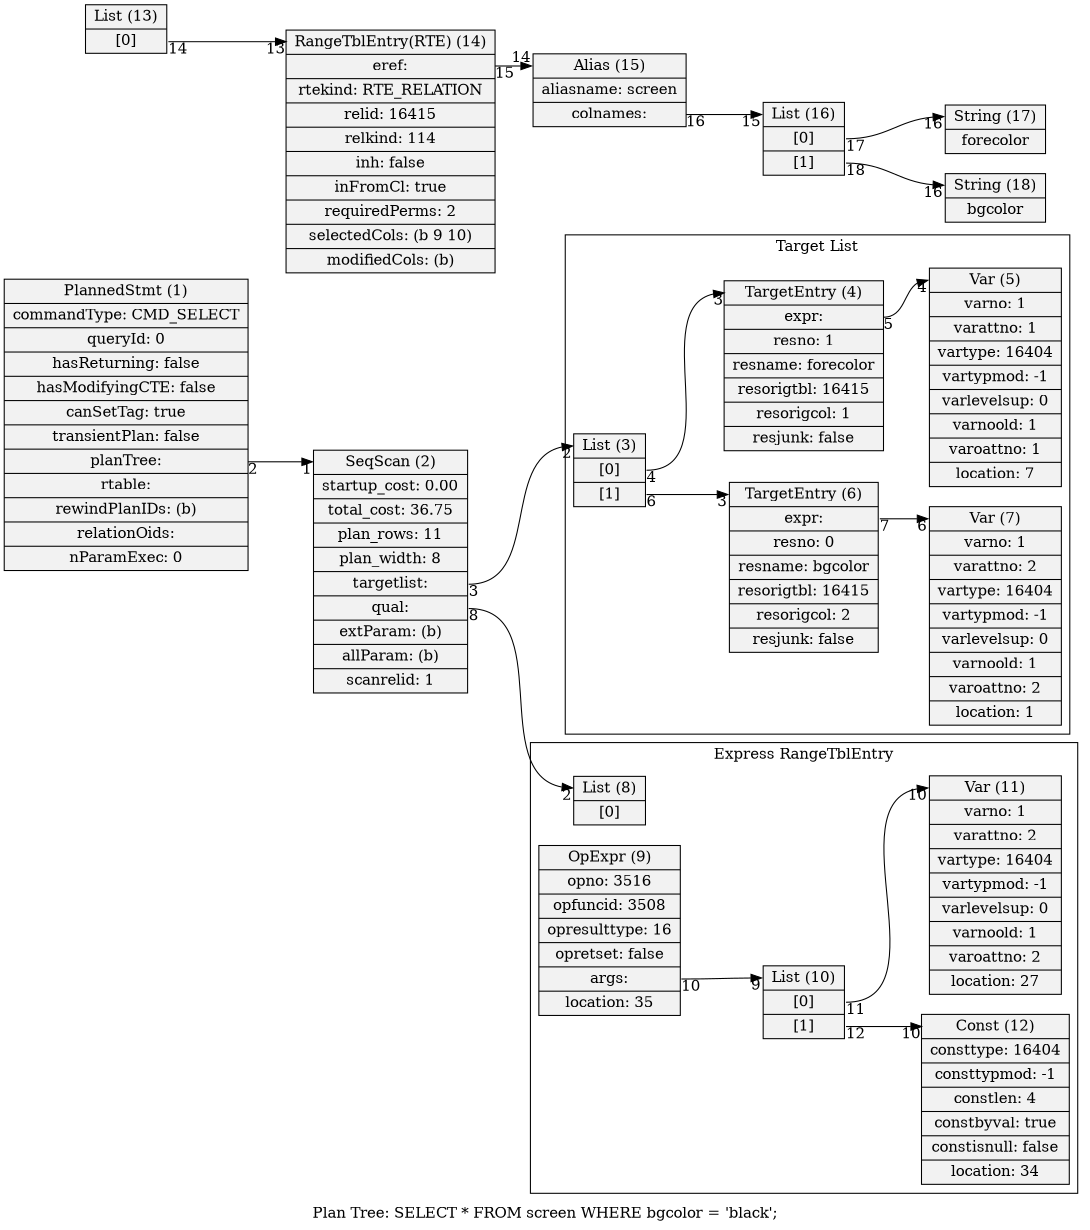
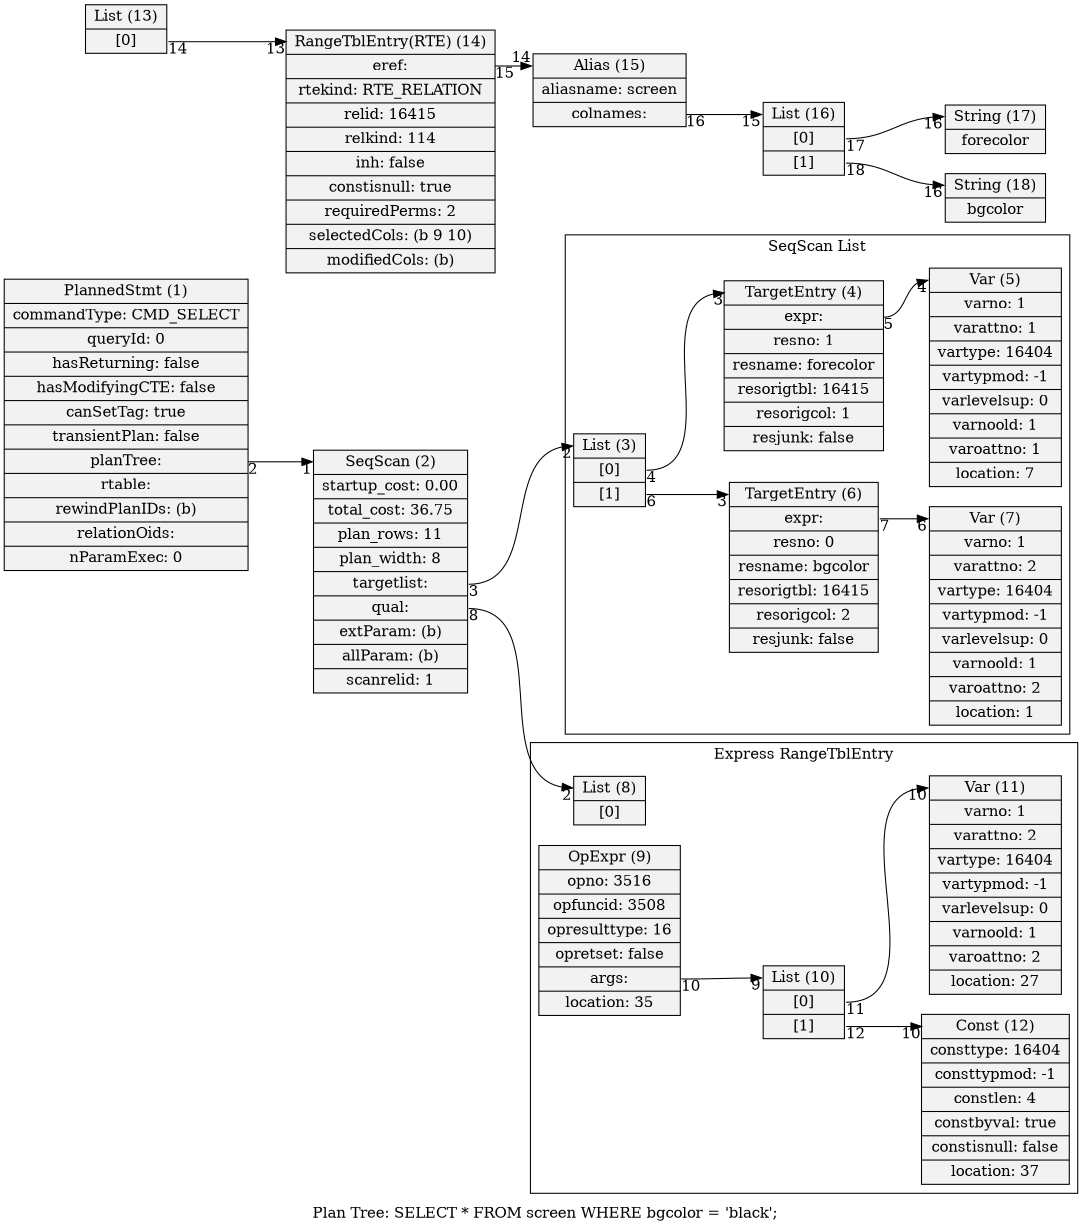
(391, 187) -> (391, 187)
(818, 247) -> (818, 247)
(995, 1172) -> (995, 1172)
